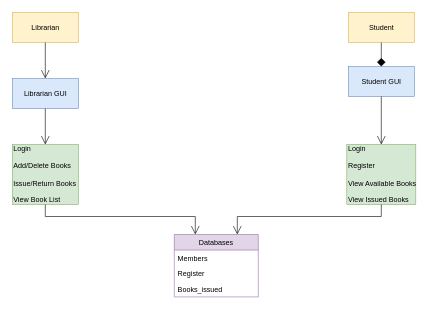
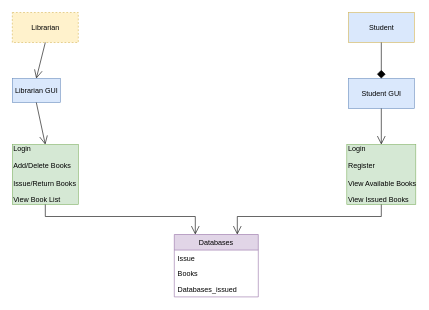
(45, 27) -> (45, 27)
(381, 27) -> (381, 27)
(381, 81) -> (381, 93)
(45, 93) -> (36, 90)
(192, 258) -> (188, 258)
(193, 274) -> (188, 274)
(201, 289) -> (209, 289)
